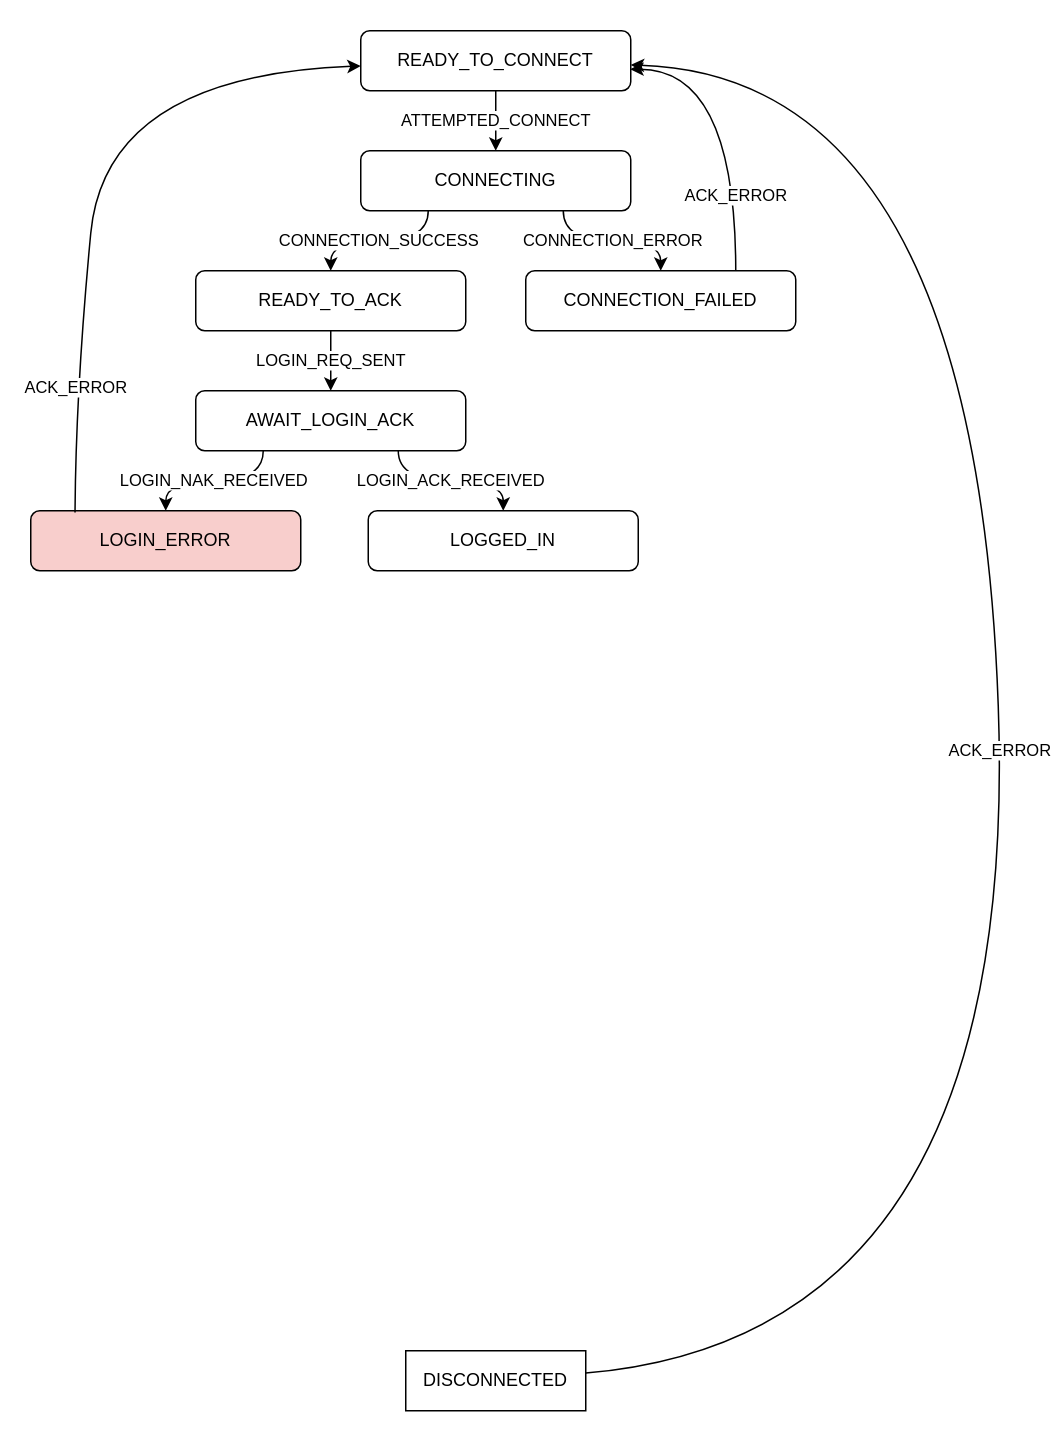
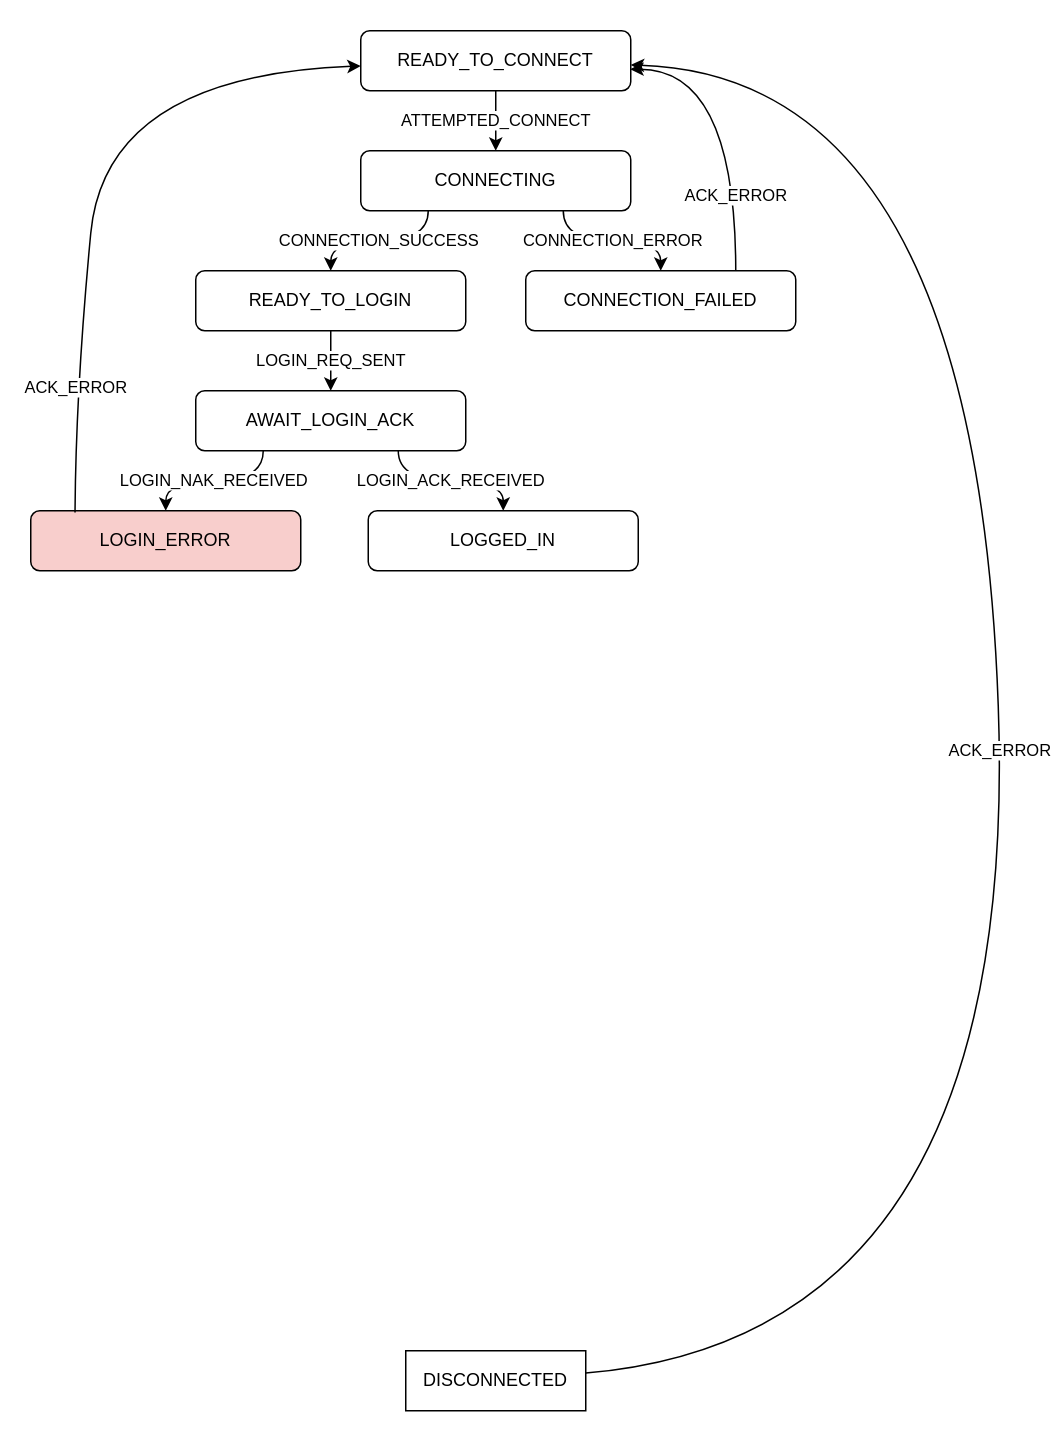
(331, 301) -> (331, 301)
